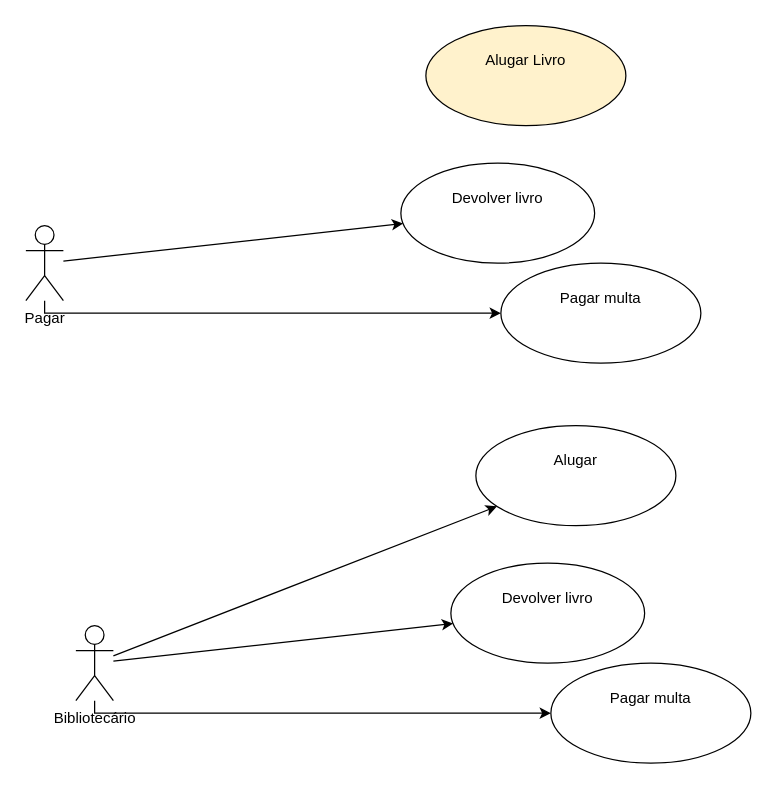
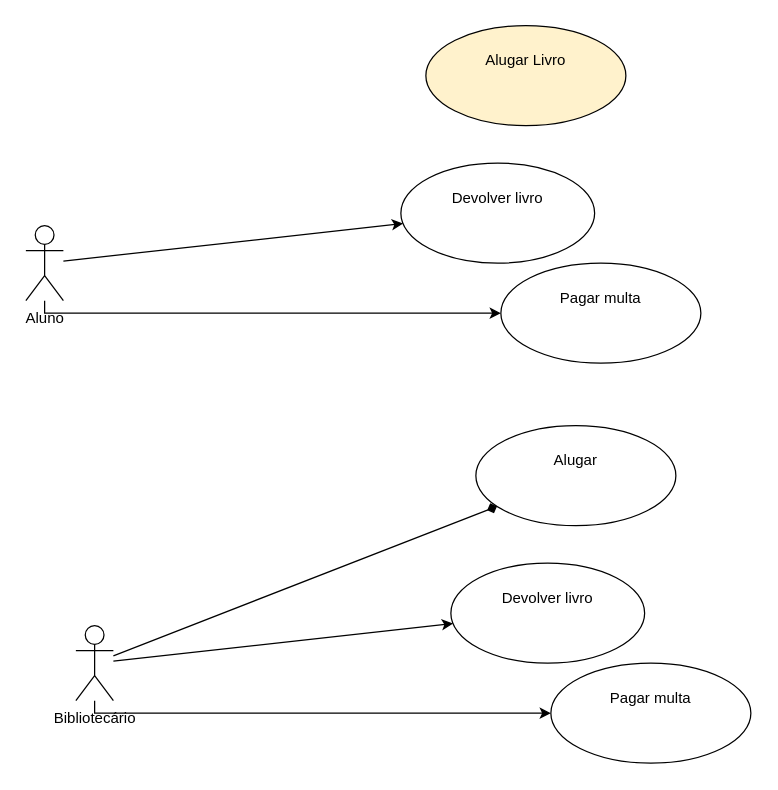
(45, 318) -> (45, 318)
(487, 510) -> (487, 510)
